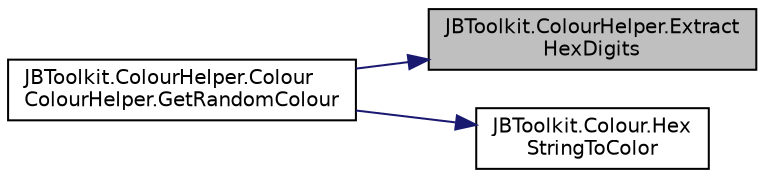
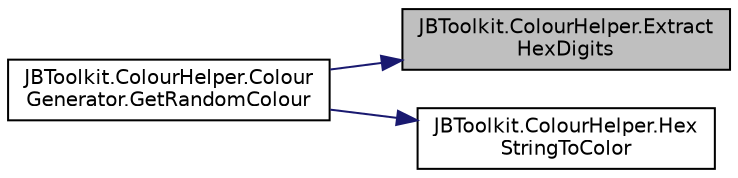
(182, 90) -> (169, 90)
(593, 139) -> (566, 139)
